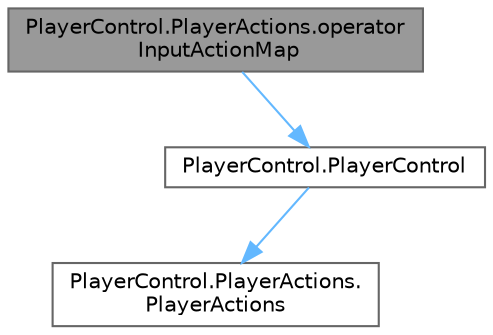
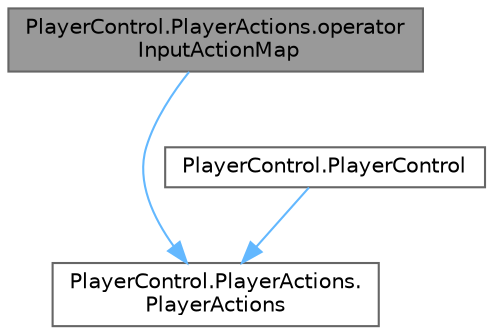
(268, 101) -> (144, 157)
